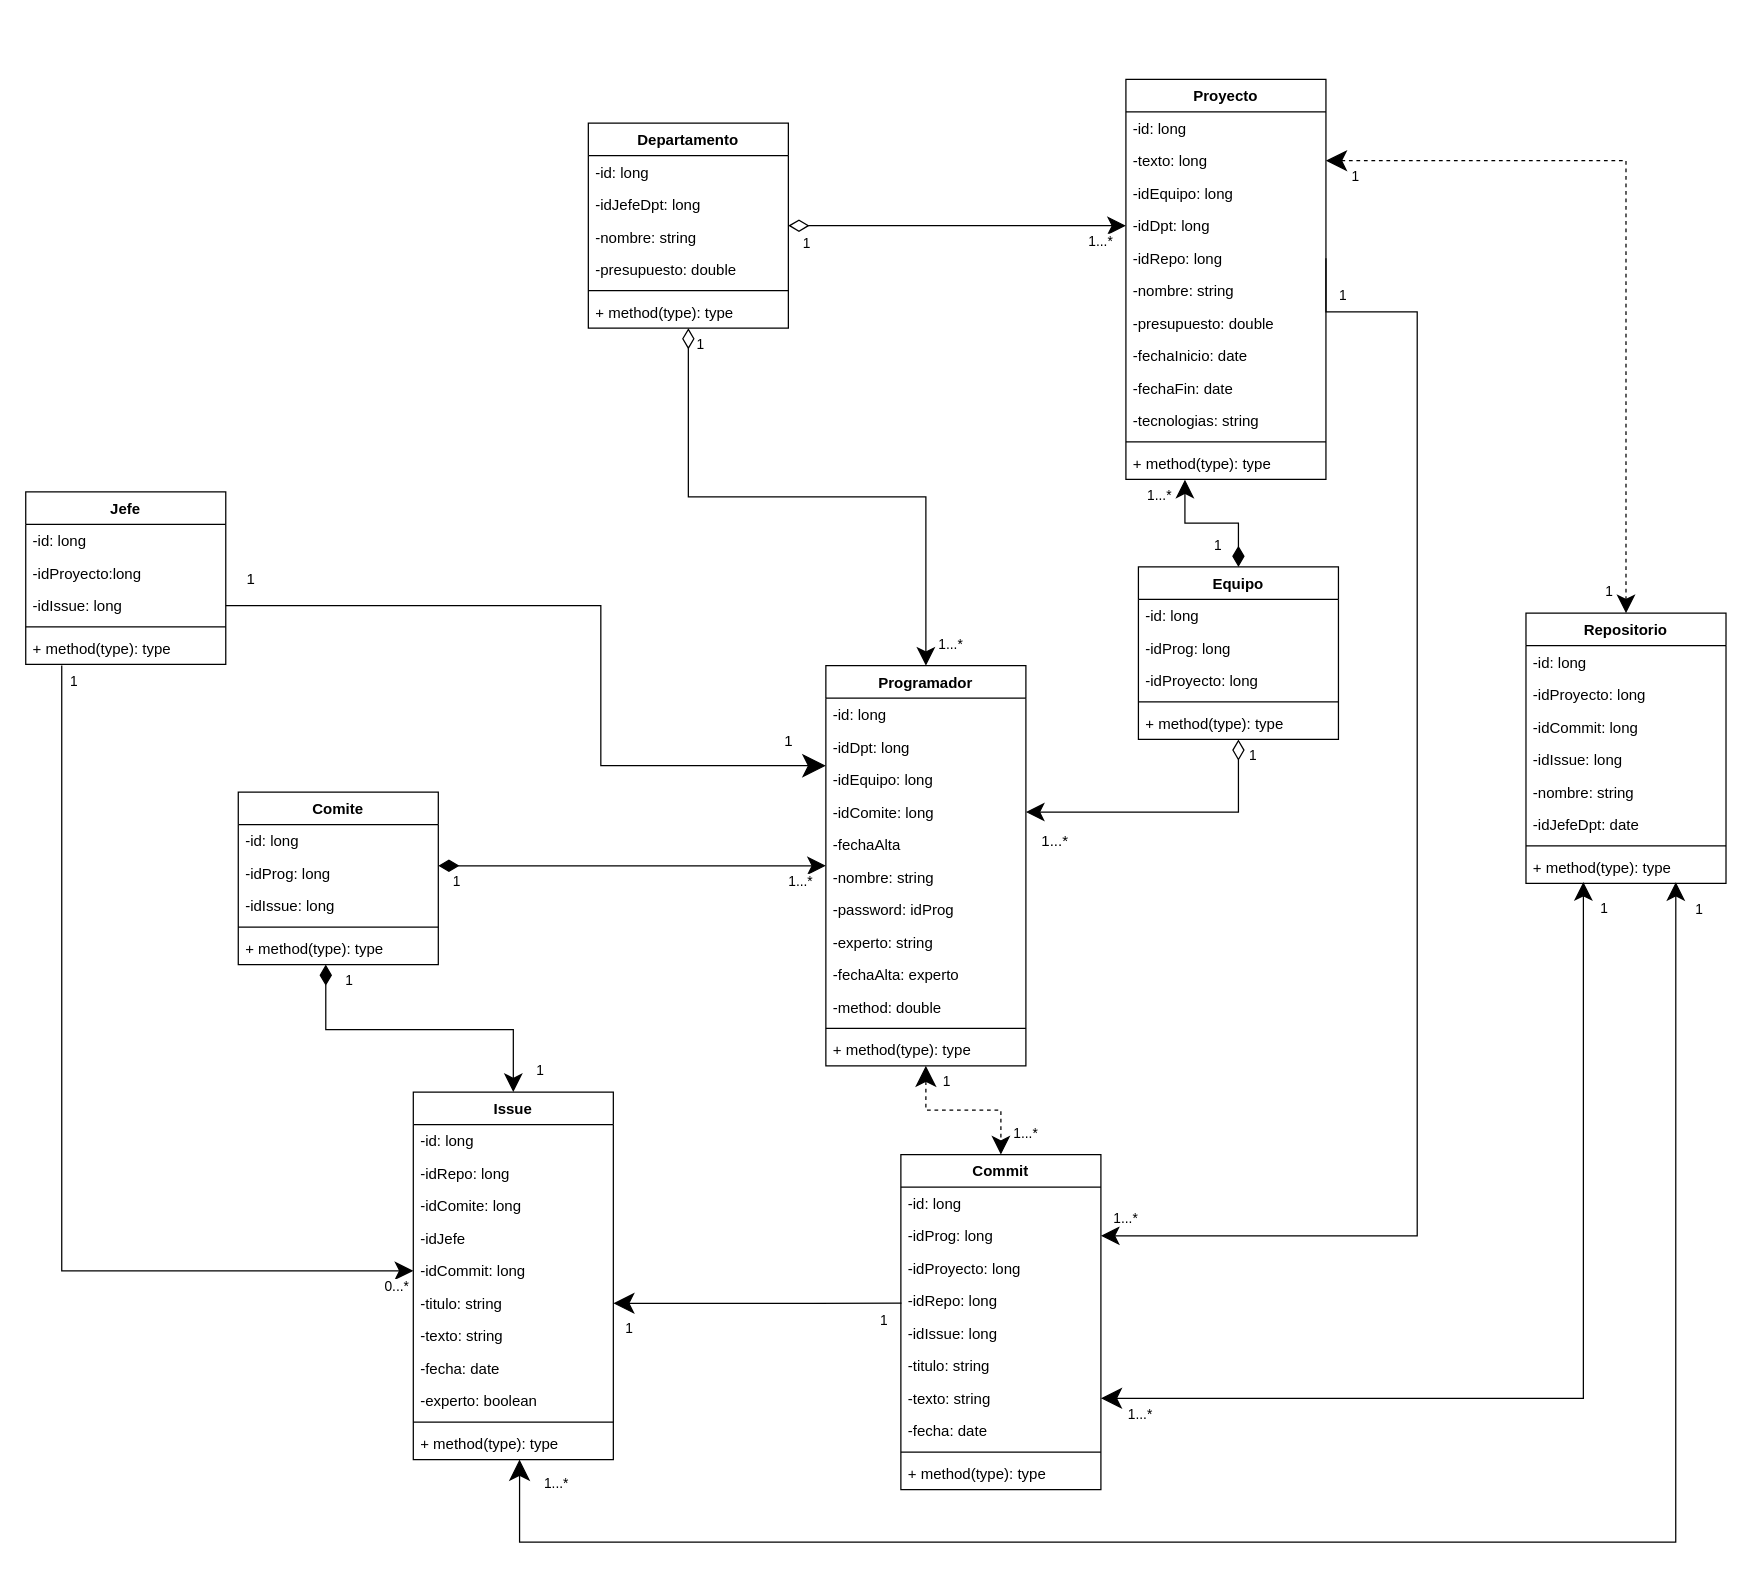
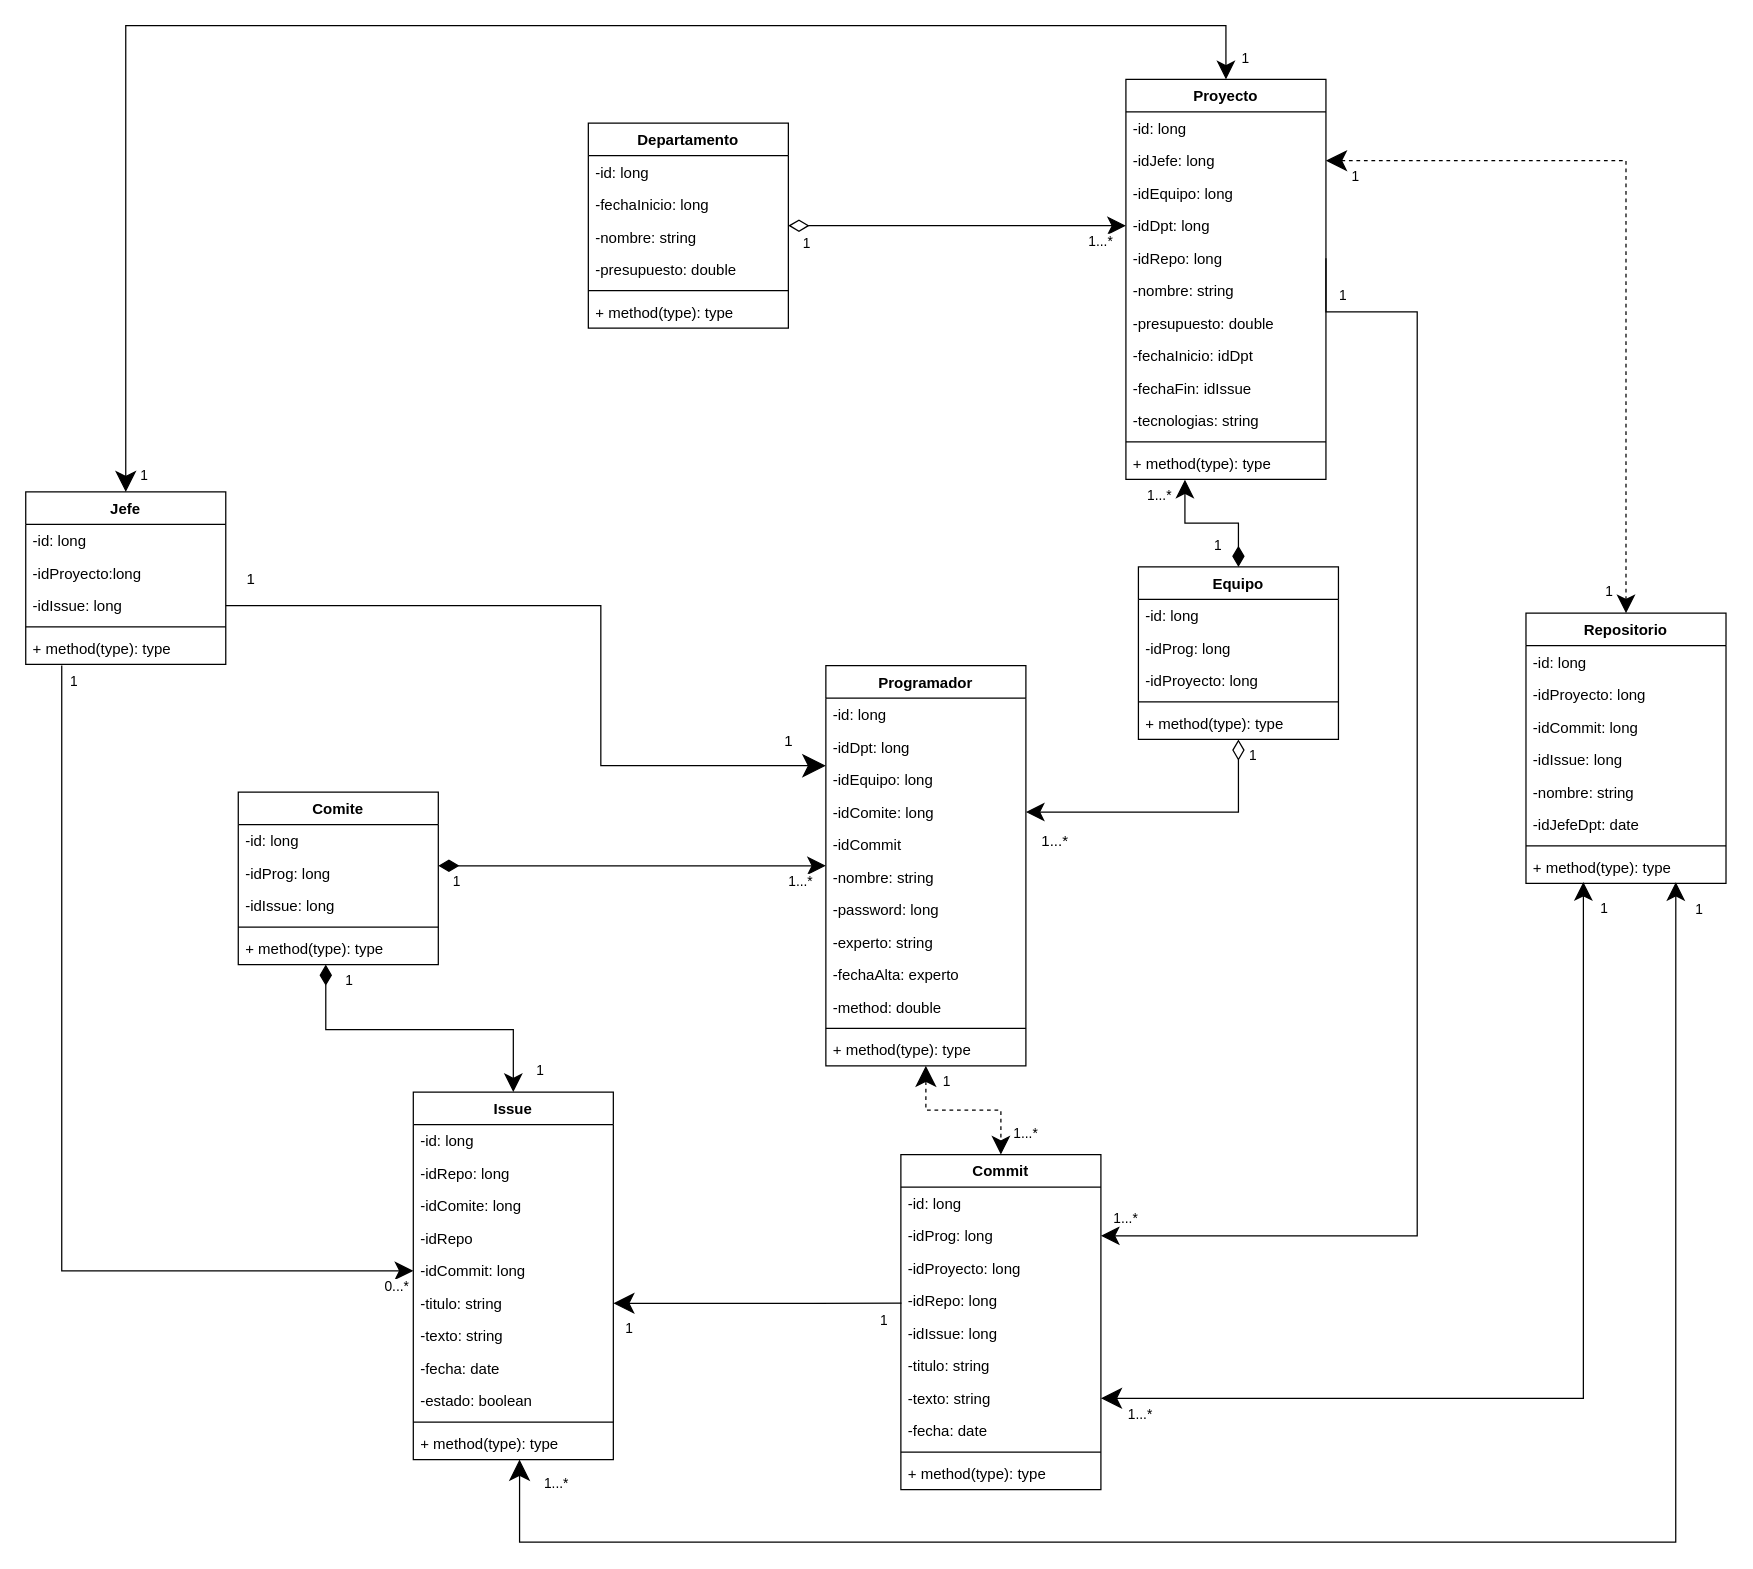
none -> (471, 26)
(1177, 161) -> (1179, 161)
(654, 205) -> (661, 205)
(1200, 356) -> (1203, 356)
(1190, 389) -> (1200, 389)
(810, 497) -> none
(873, 845) -> (866, 845)
(898, 910) -> (890, 910)
(447, 1239) -> (447, 1239)
(486, 1401) -> (481, 1401)
